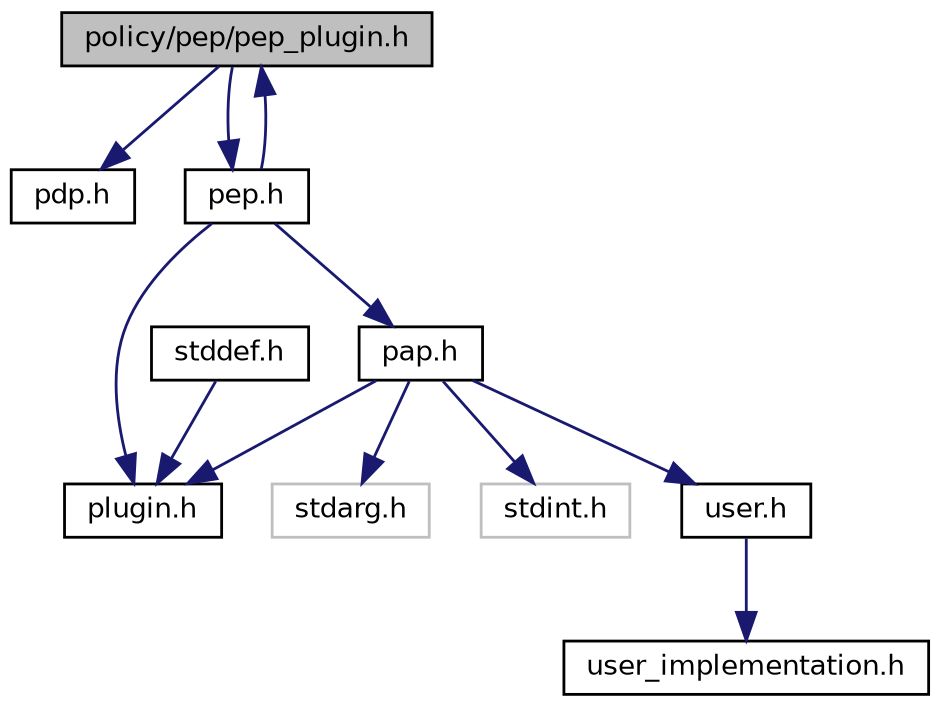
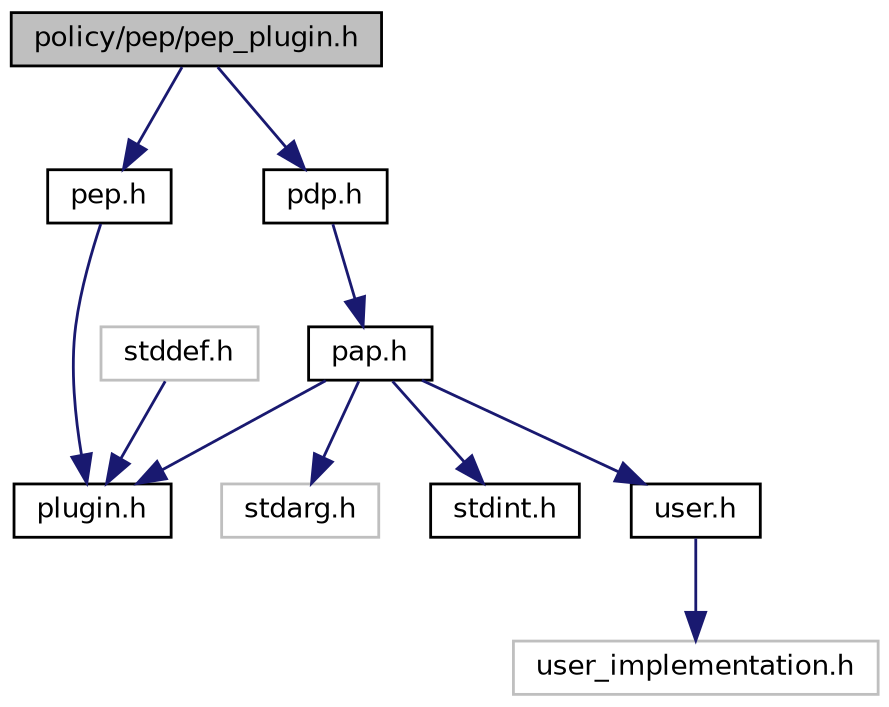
(265, 132) -> none
(323, 265) -> (344, 262)
(230, 354) -> (180, 354)
(556, 511) -> (505, 511)
(746, 668) -> (696, 668)
